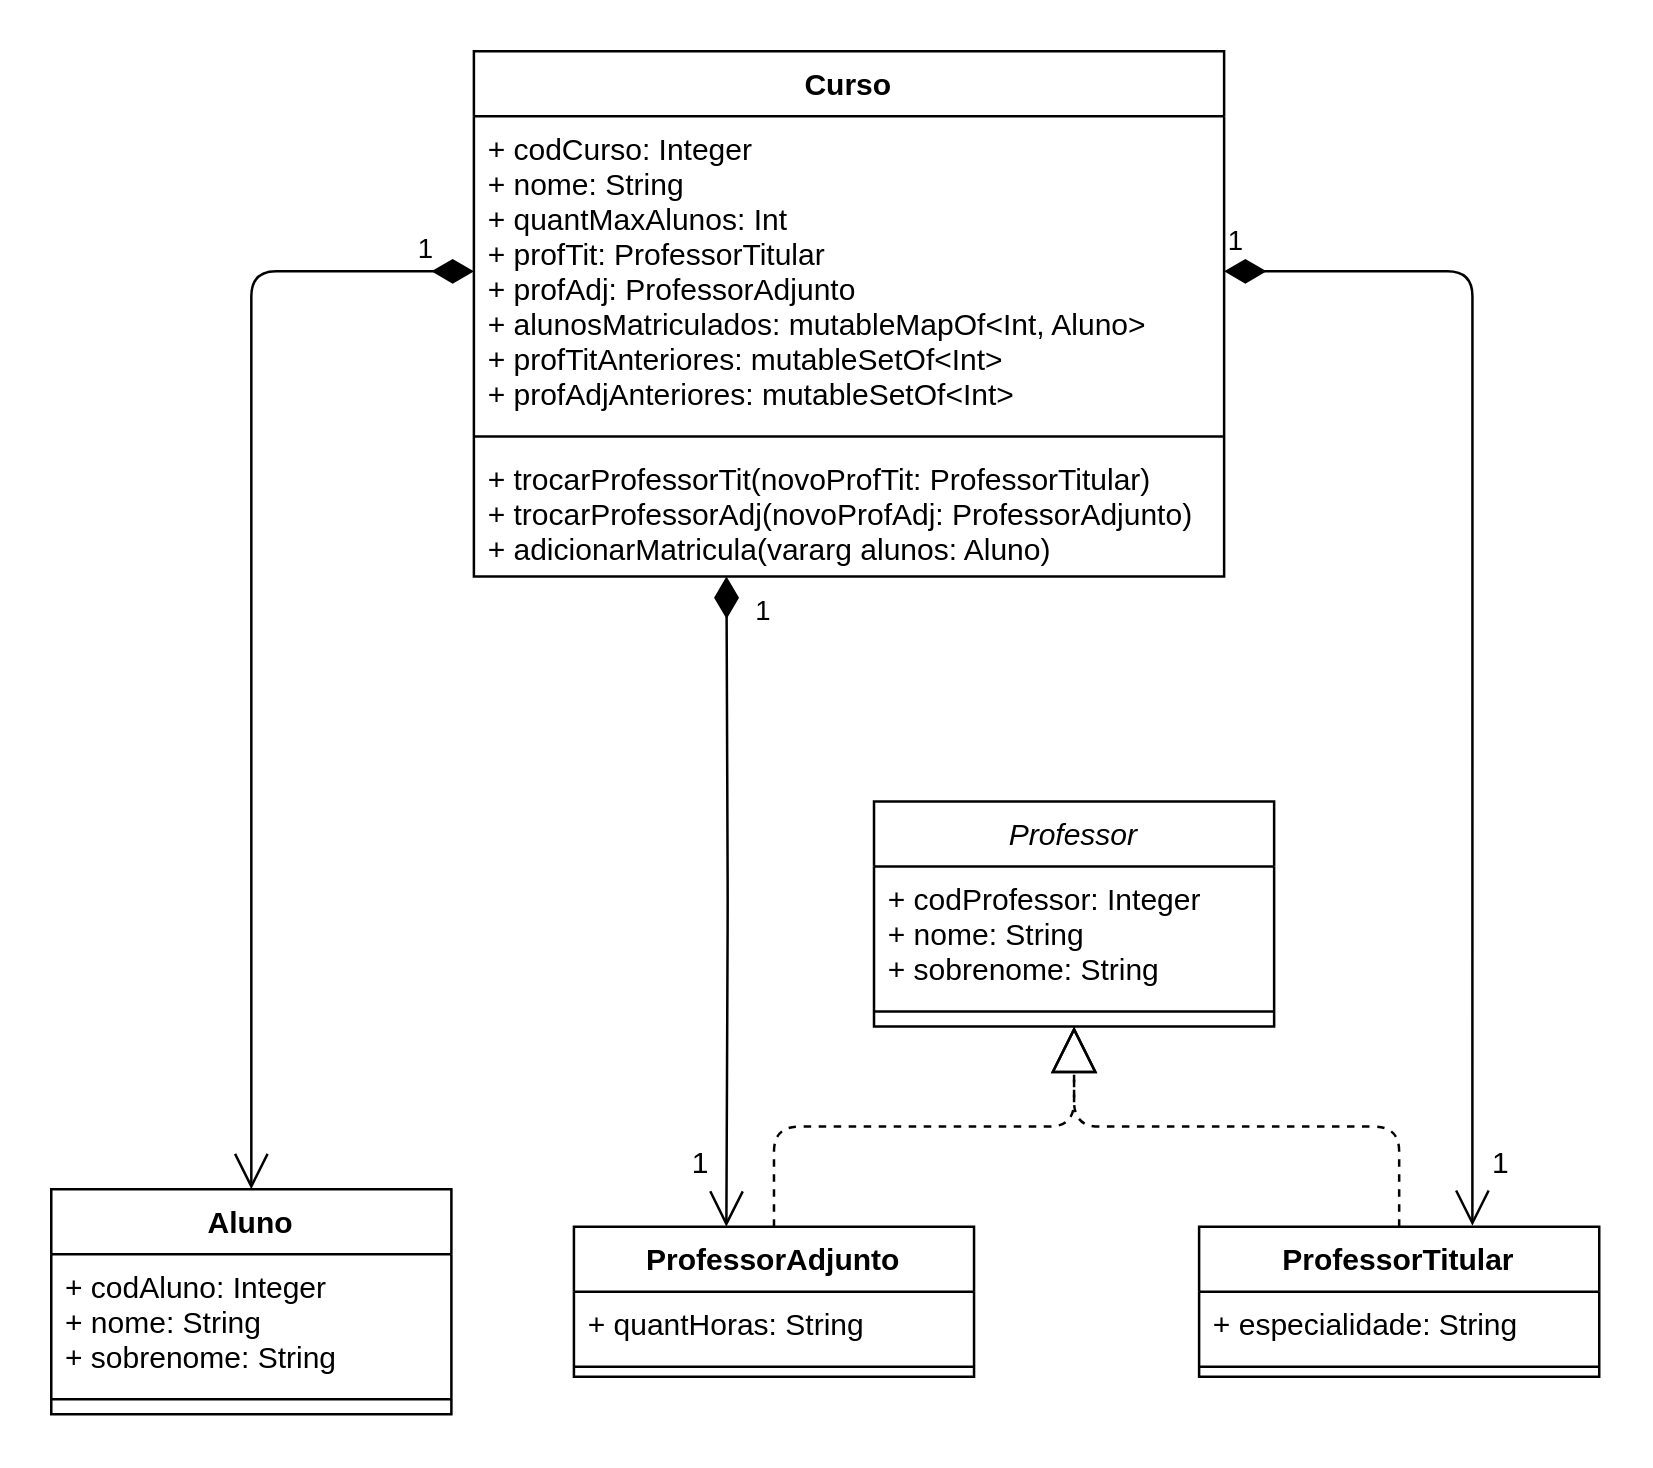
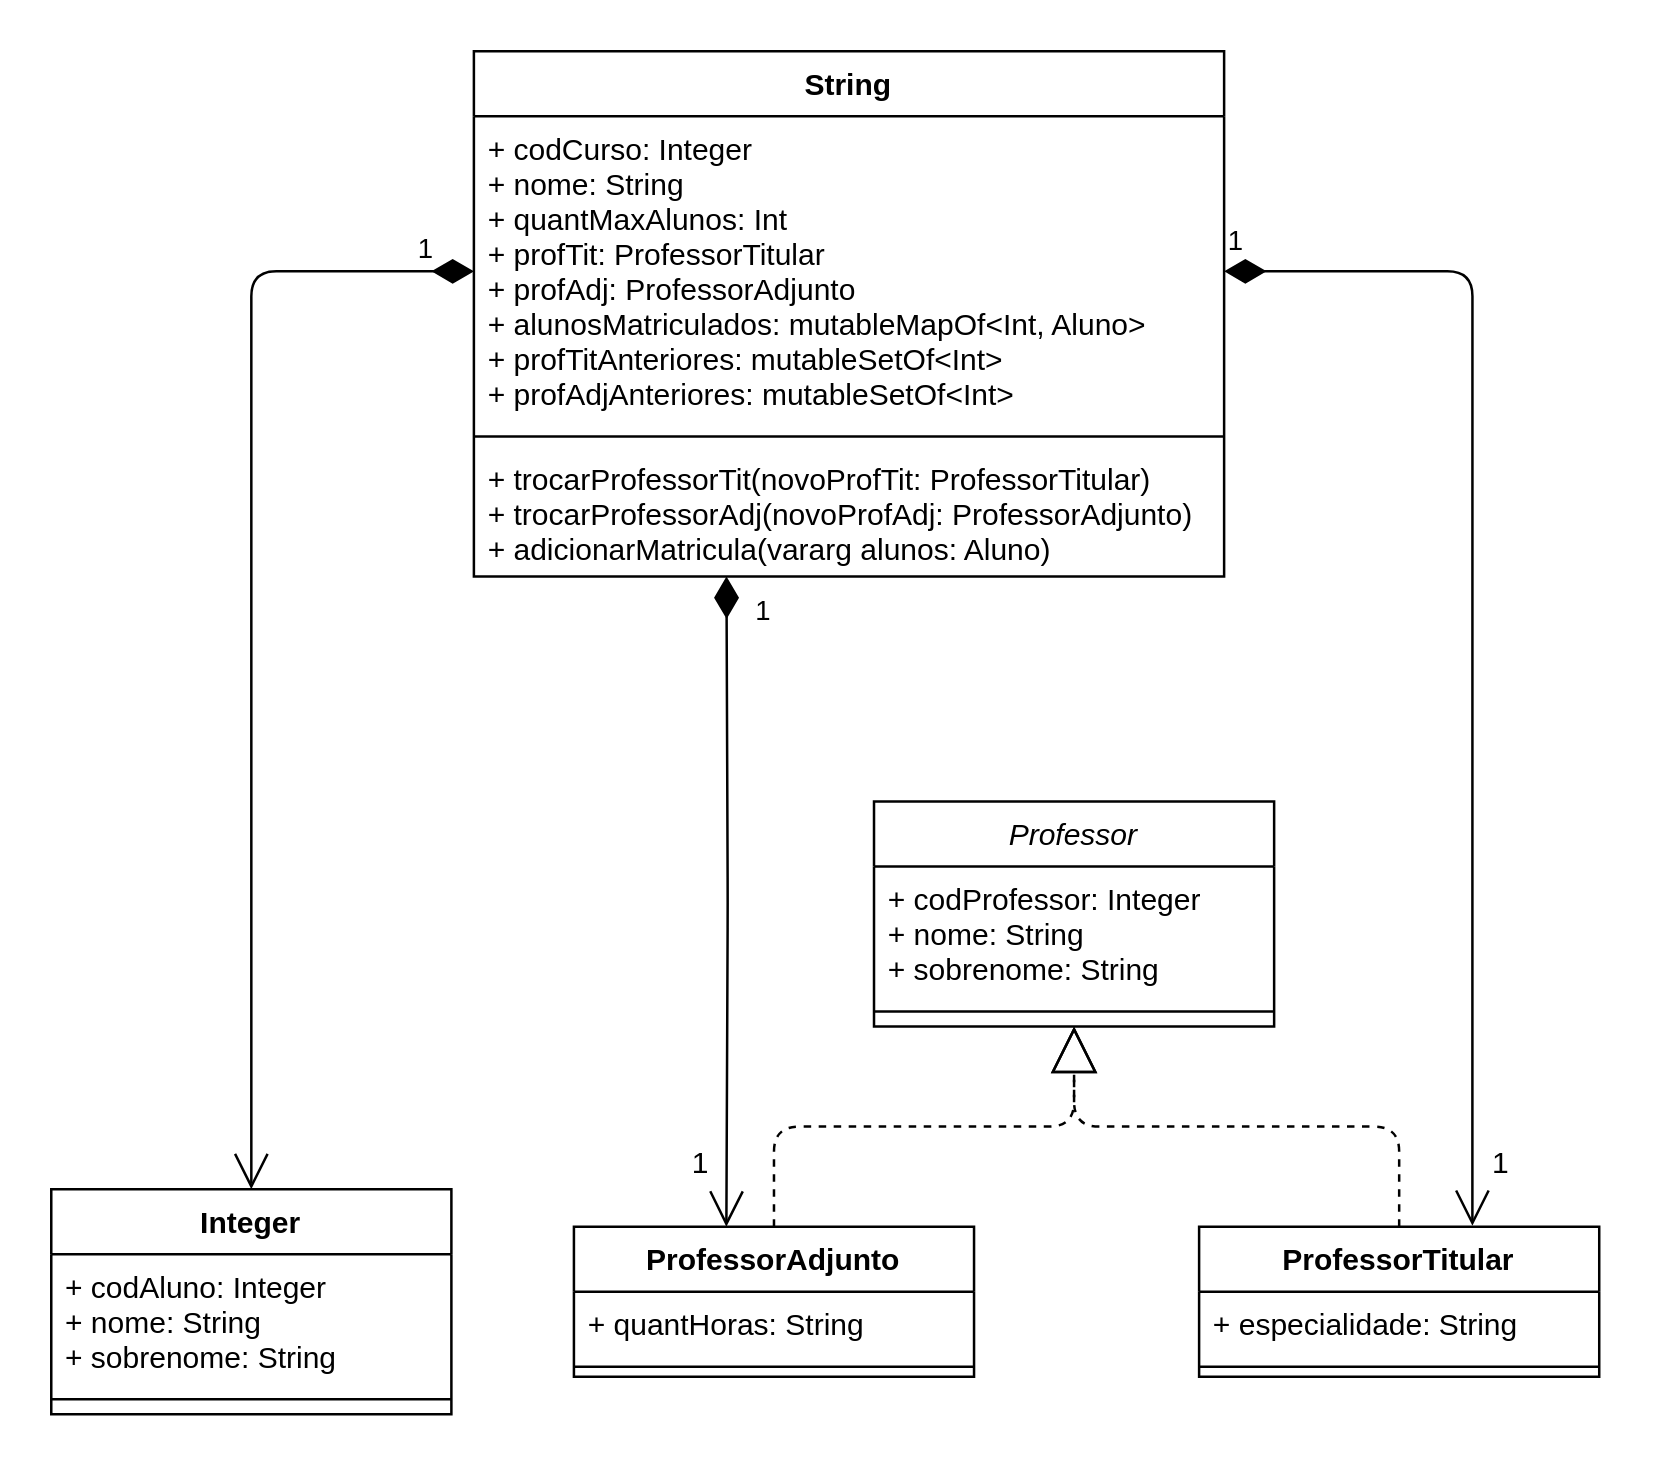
(848, 85) -> (848, 85)
(250, 1223) -> (250, 1223)
